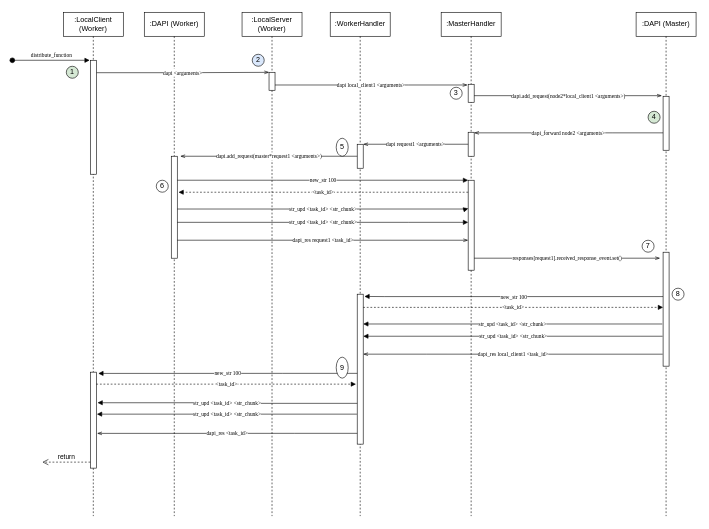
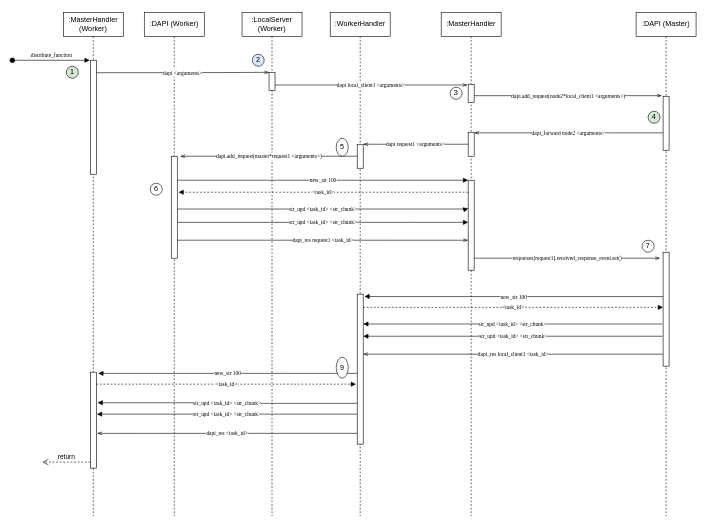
(93, 24) -> (93, 24)
(162, 186) -> (156, 189)
(678, 294) -> none
